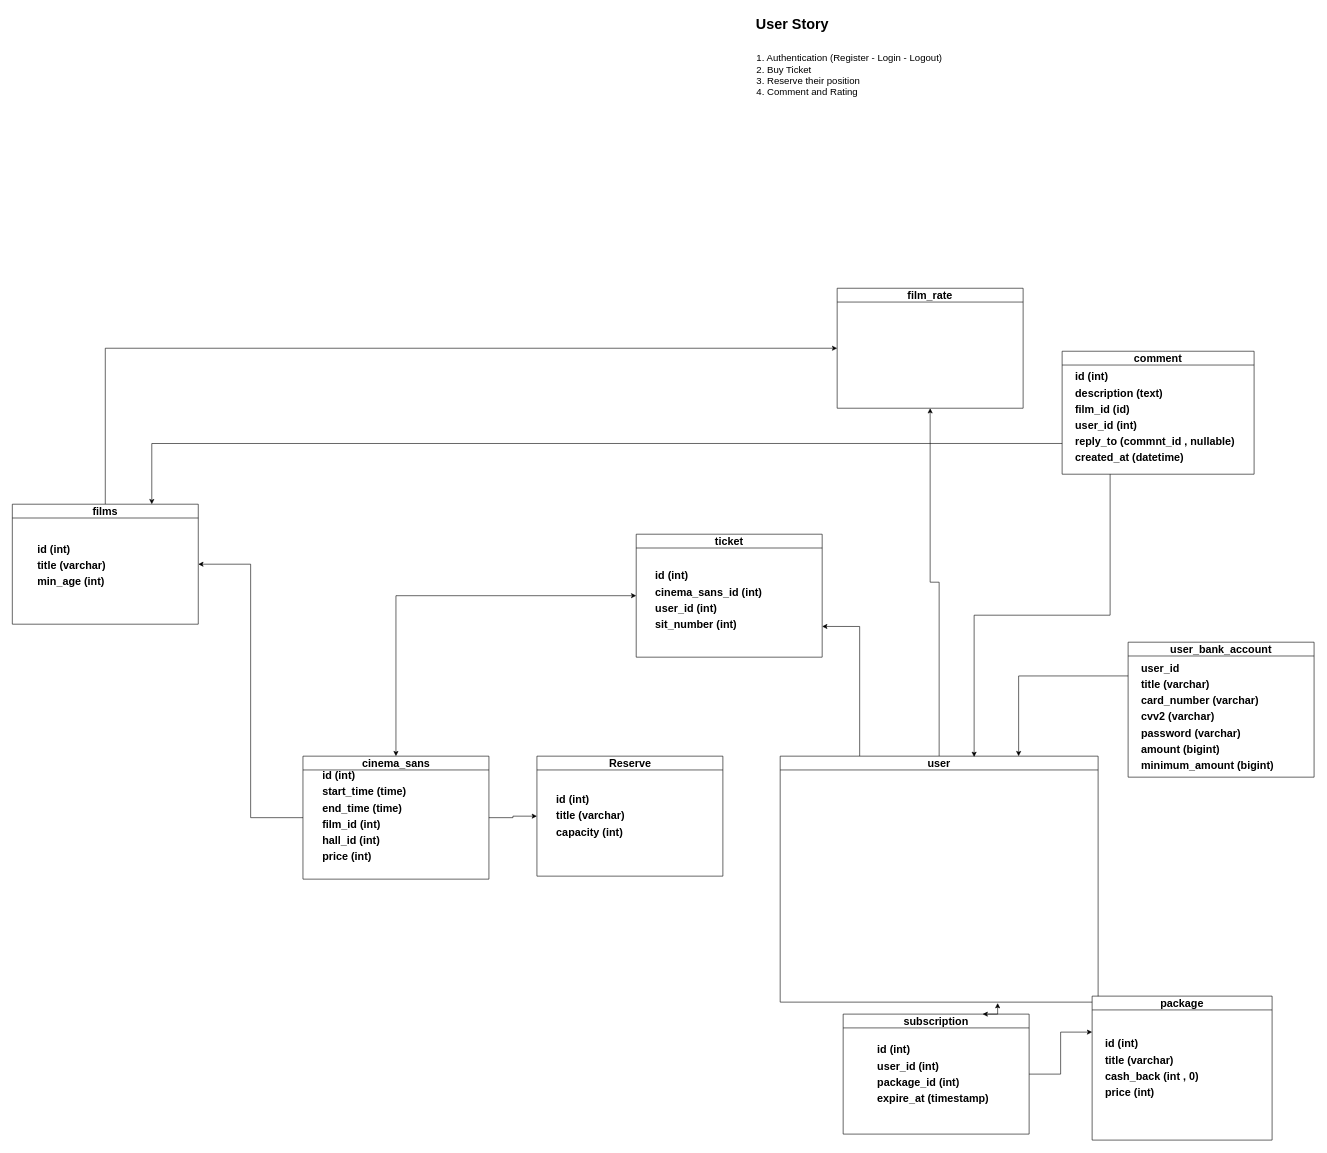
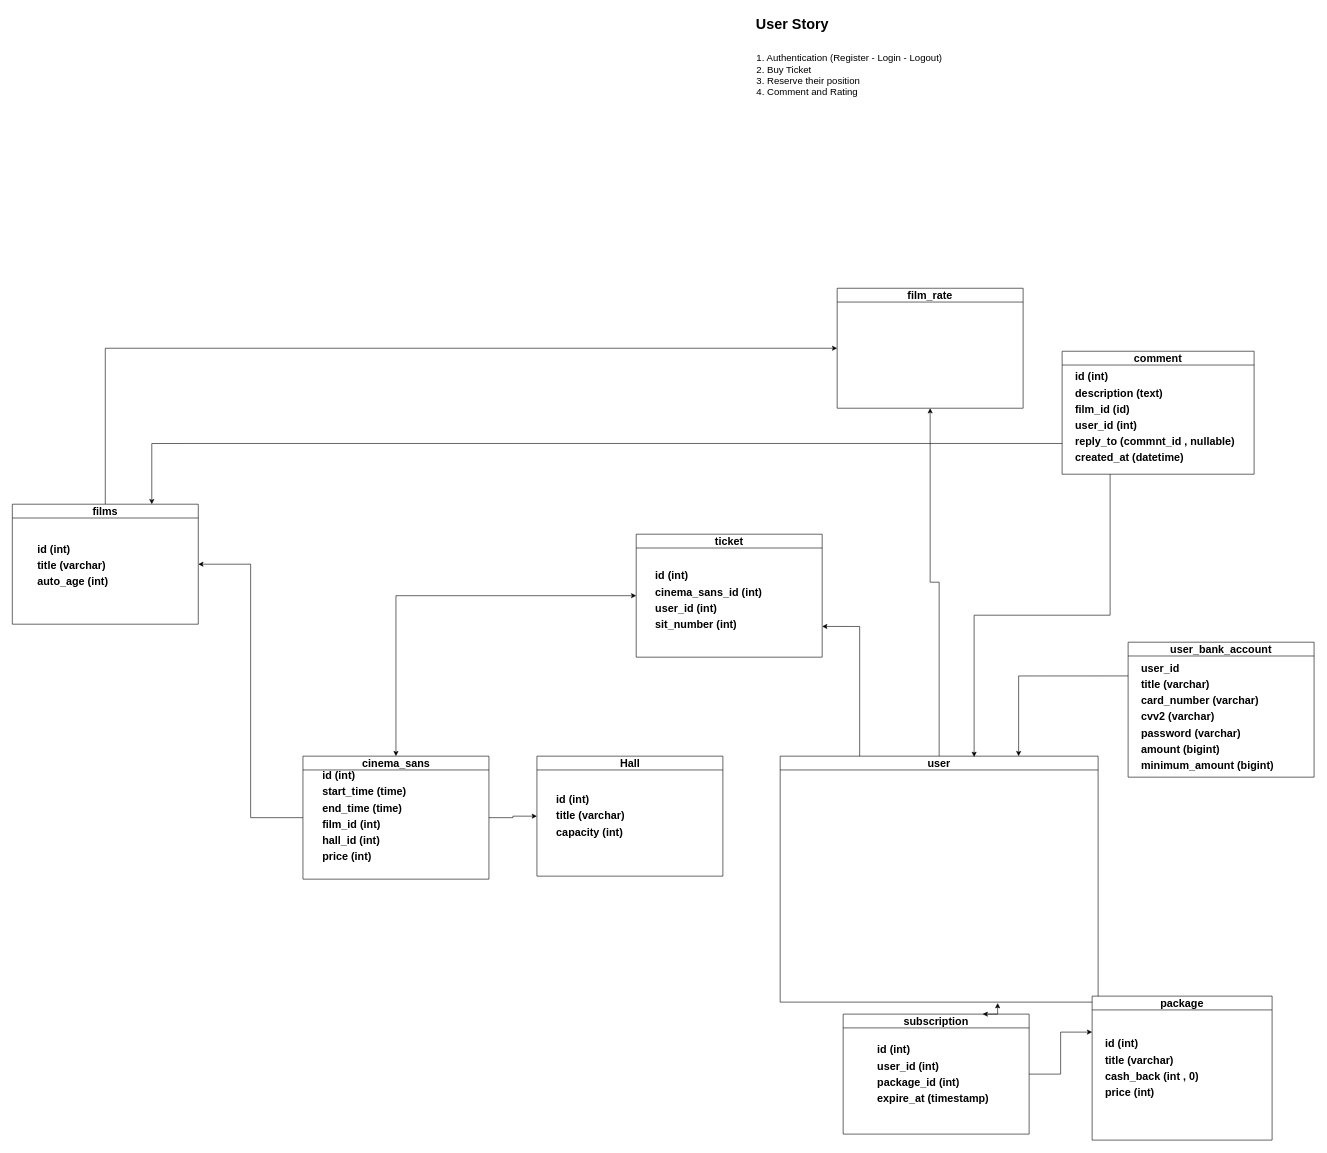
(65, 573) -> (65, 573)
(630, 764) -> (630, 764)
